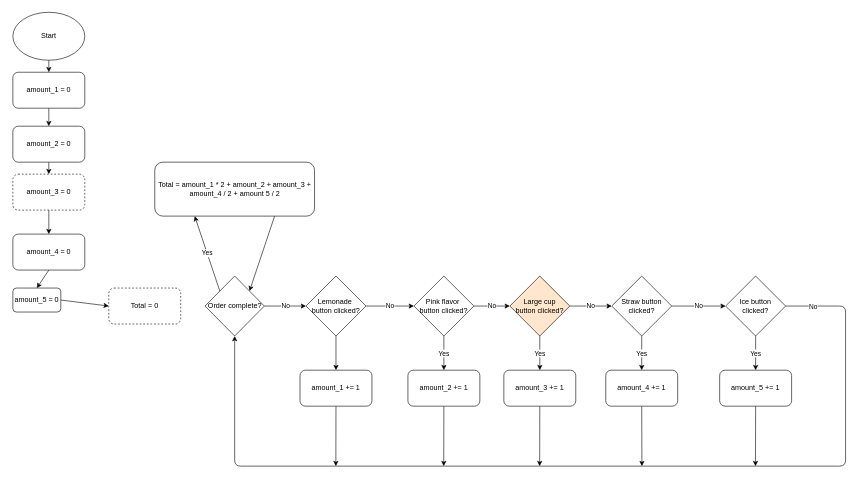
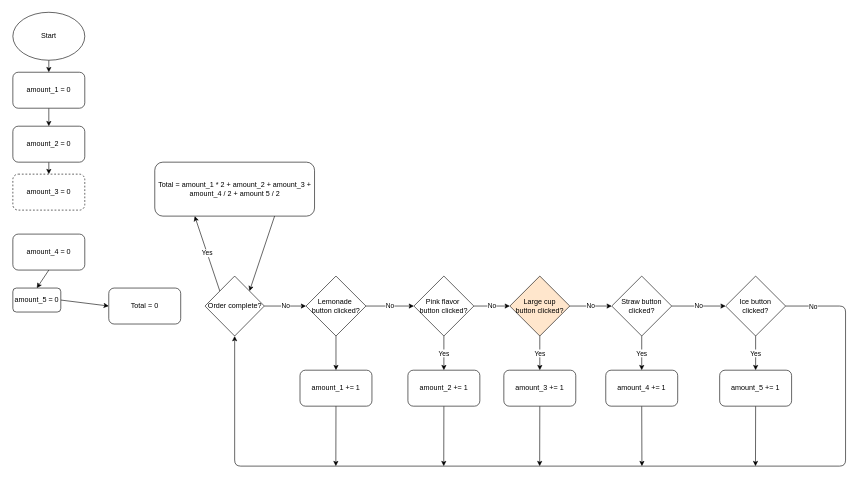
(48, 228) -> none
(144, 306) -> (144, 306)
